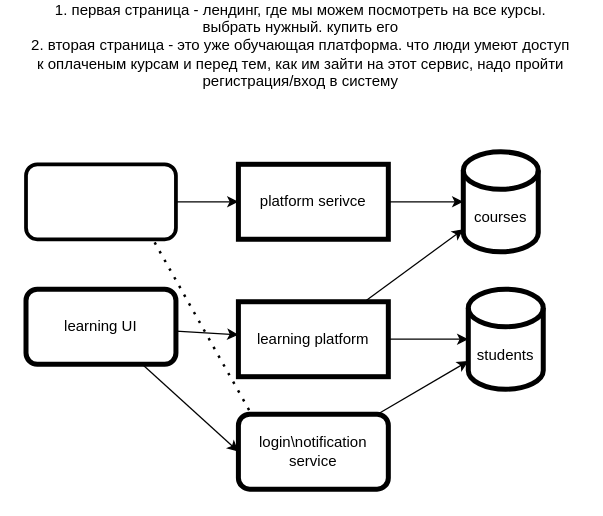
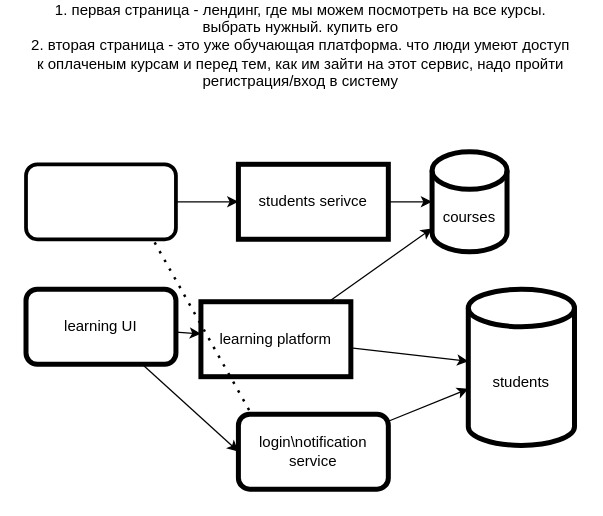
(313, 202) -> (313, 202)
(501, 202) -> (469, 202)
(313, 339) -> (276, 339)
(506, 339) -> (521, 368)
